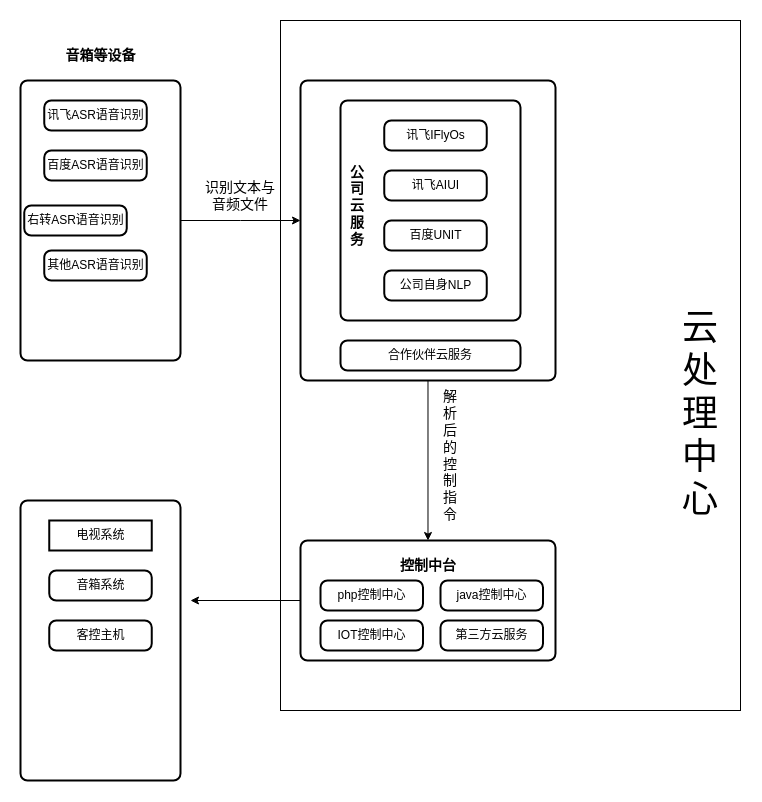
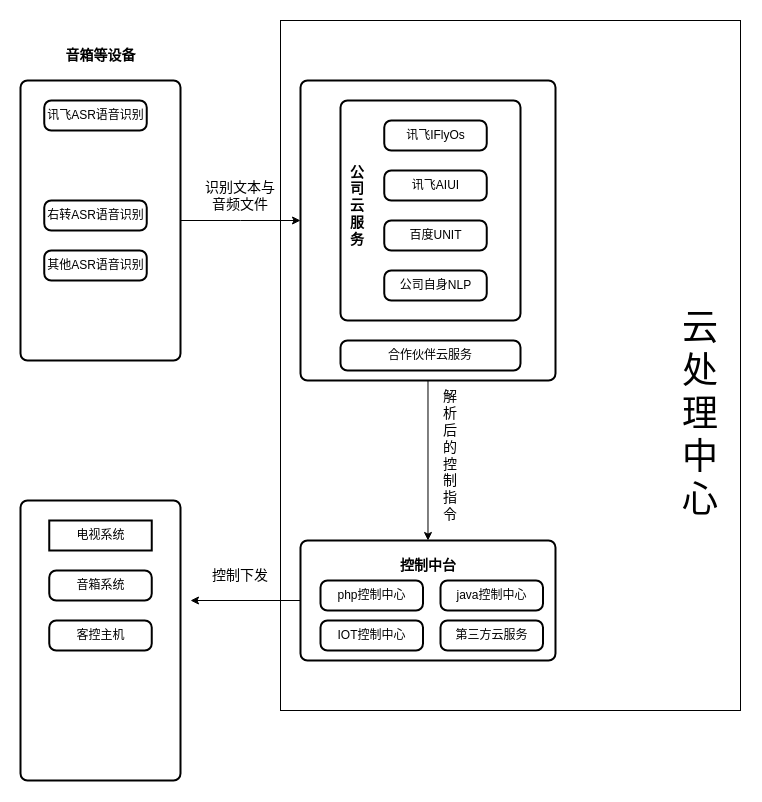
(96, 166) -> none
(76, 221) -> (96, 216)
none -> (241, 576)
